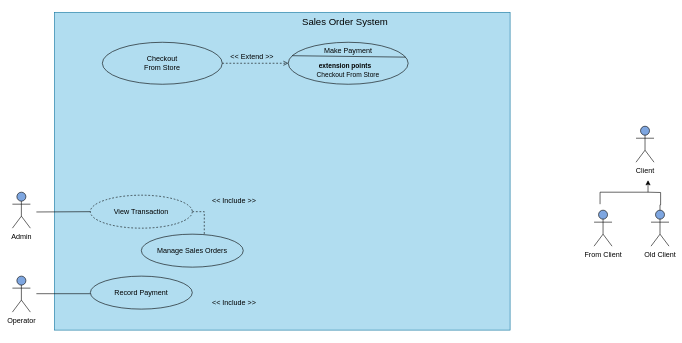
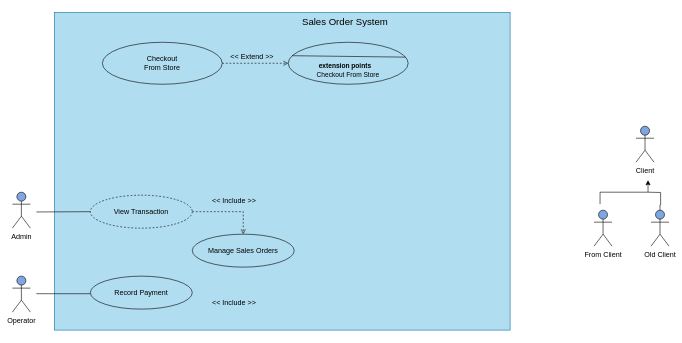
(348, 51) -> none
(192, 251) -> (243, 251)
